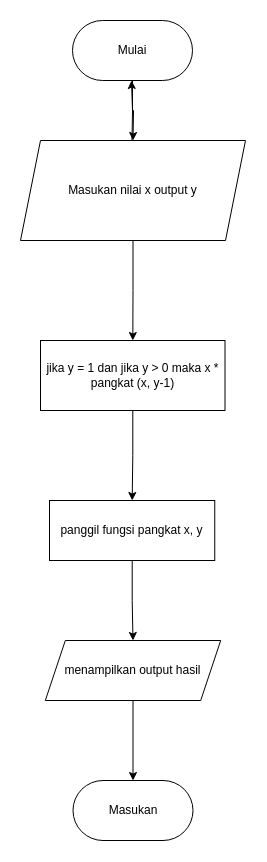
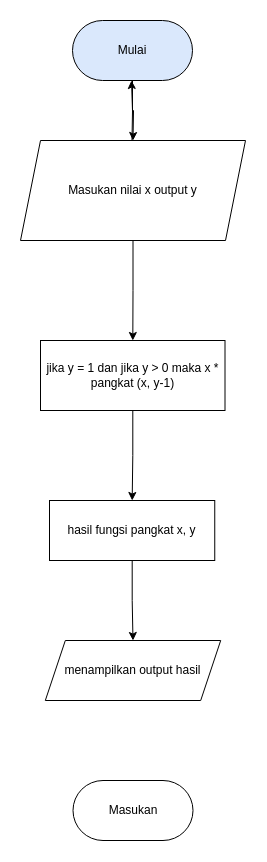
(133, 51) -> (133, 51)
(132, 531) -> (132, 531)
(133, 737) -> none
